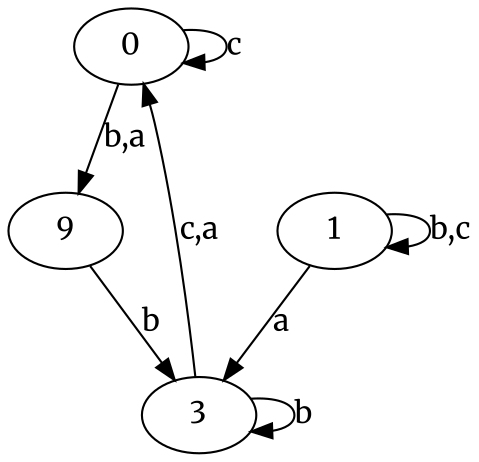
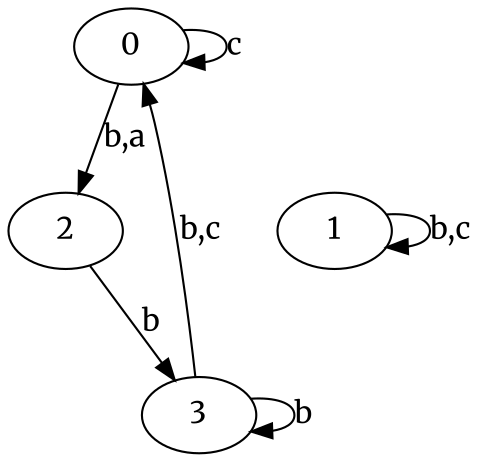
(66, 231) -> (66, 231)
(200, 231) -> (200, 231)
(273, 315) -> none
